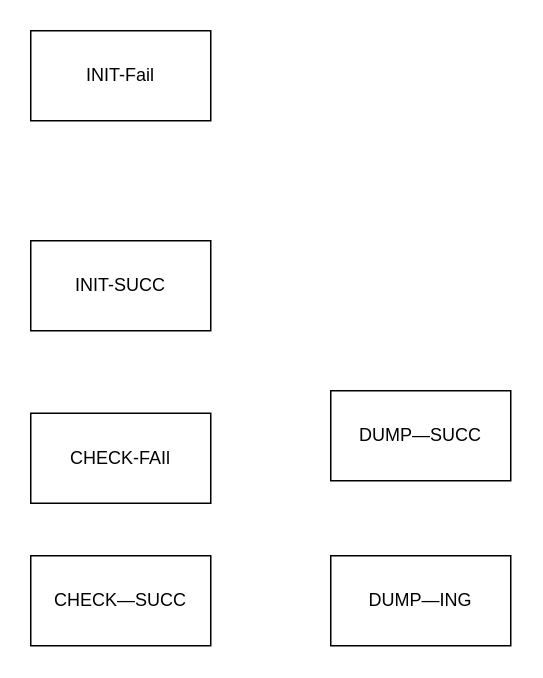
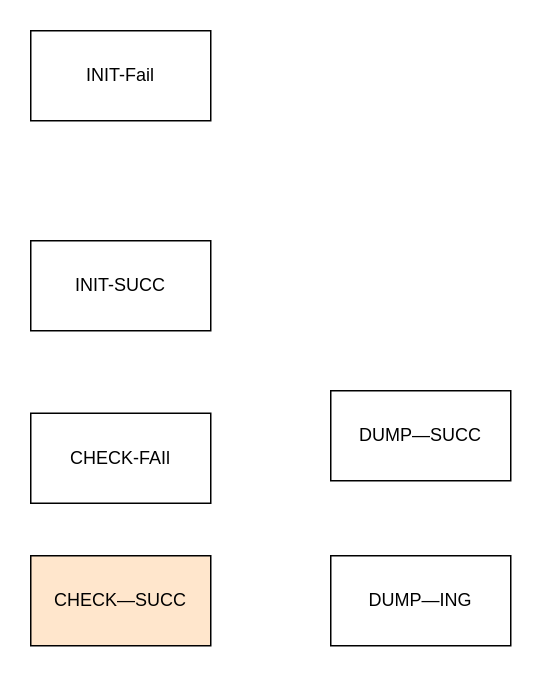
(121, 601) -> (121, 601)
